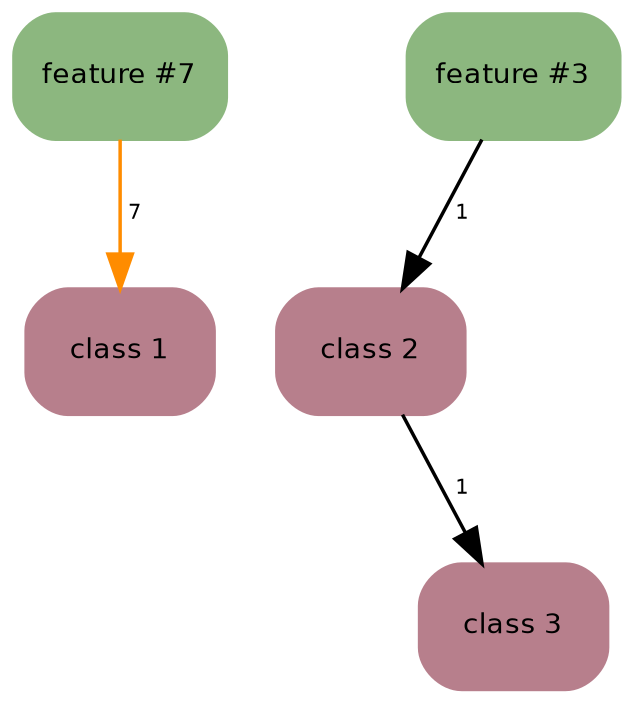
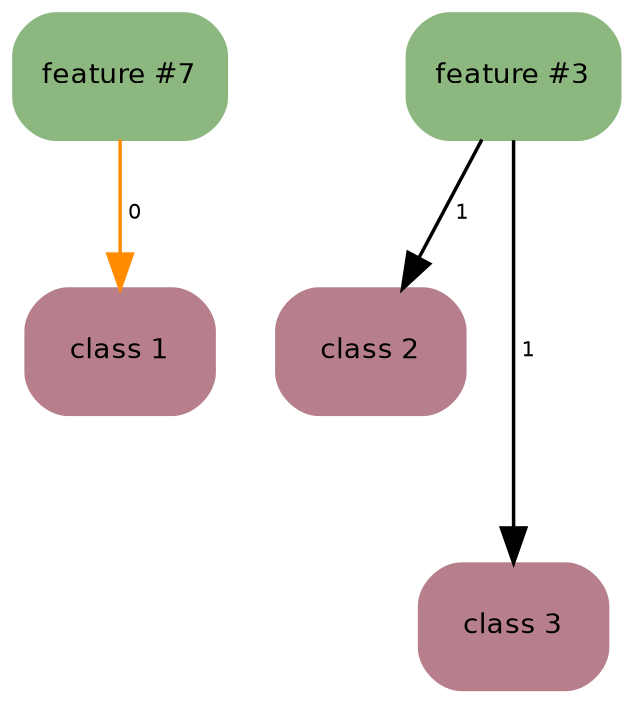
(136, 214) -> (136, 214)
(434, 474) -> (514, 334)
